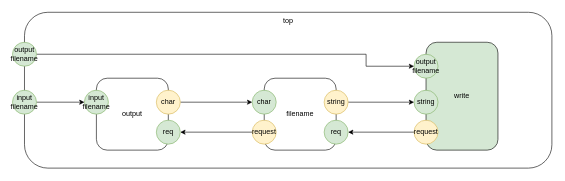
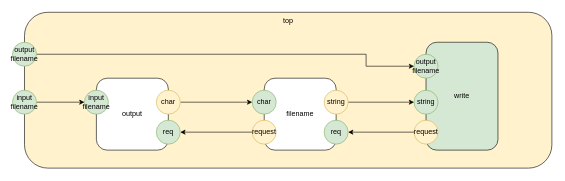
(288, 21) -> (288, 21)
